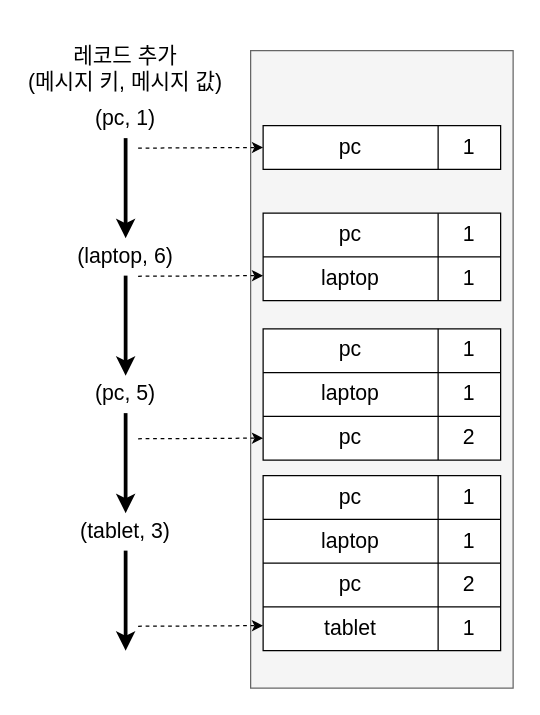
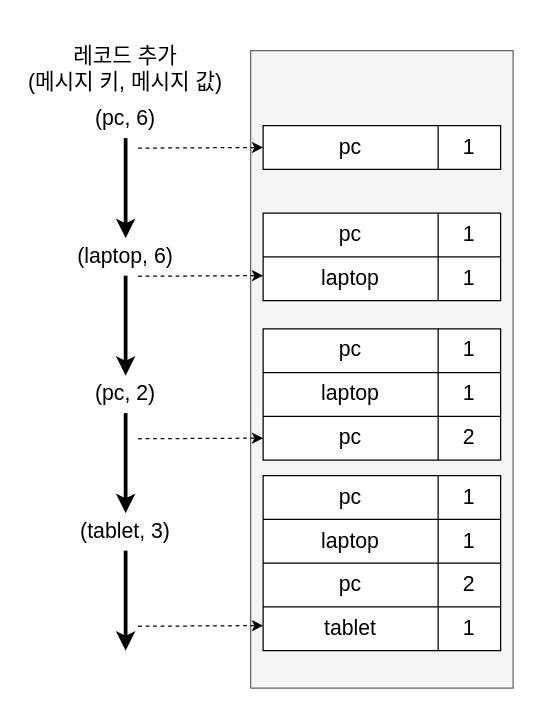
(126, 119) -> (126, 119)
(126, 394) -> (126, 394)
